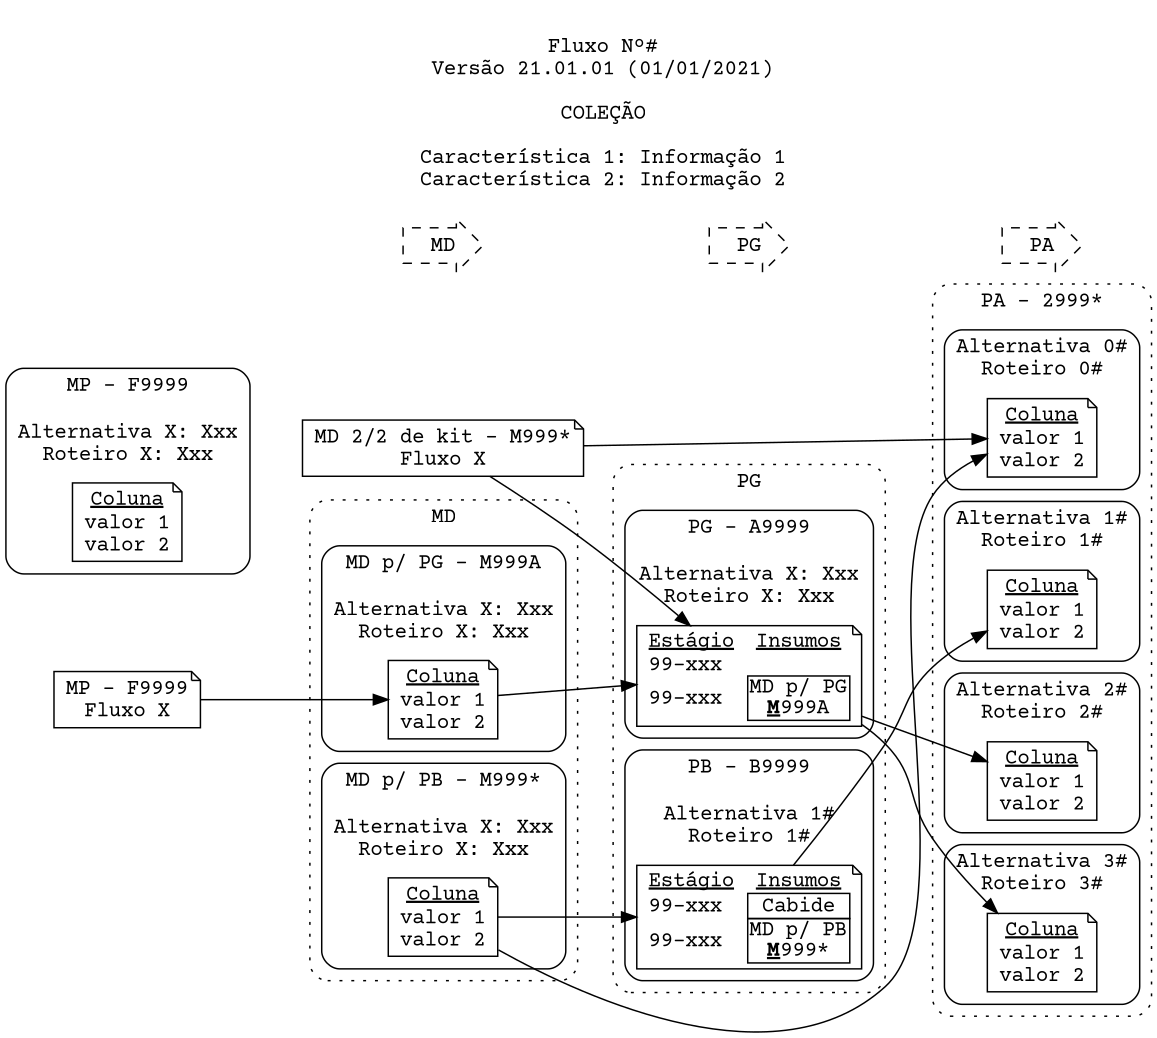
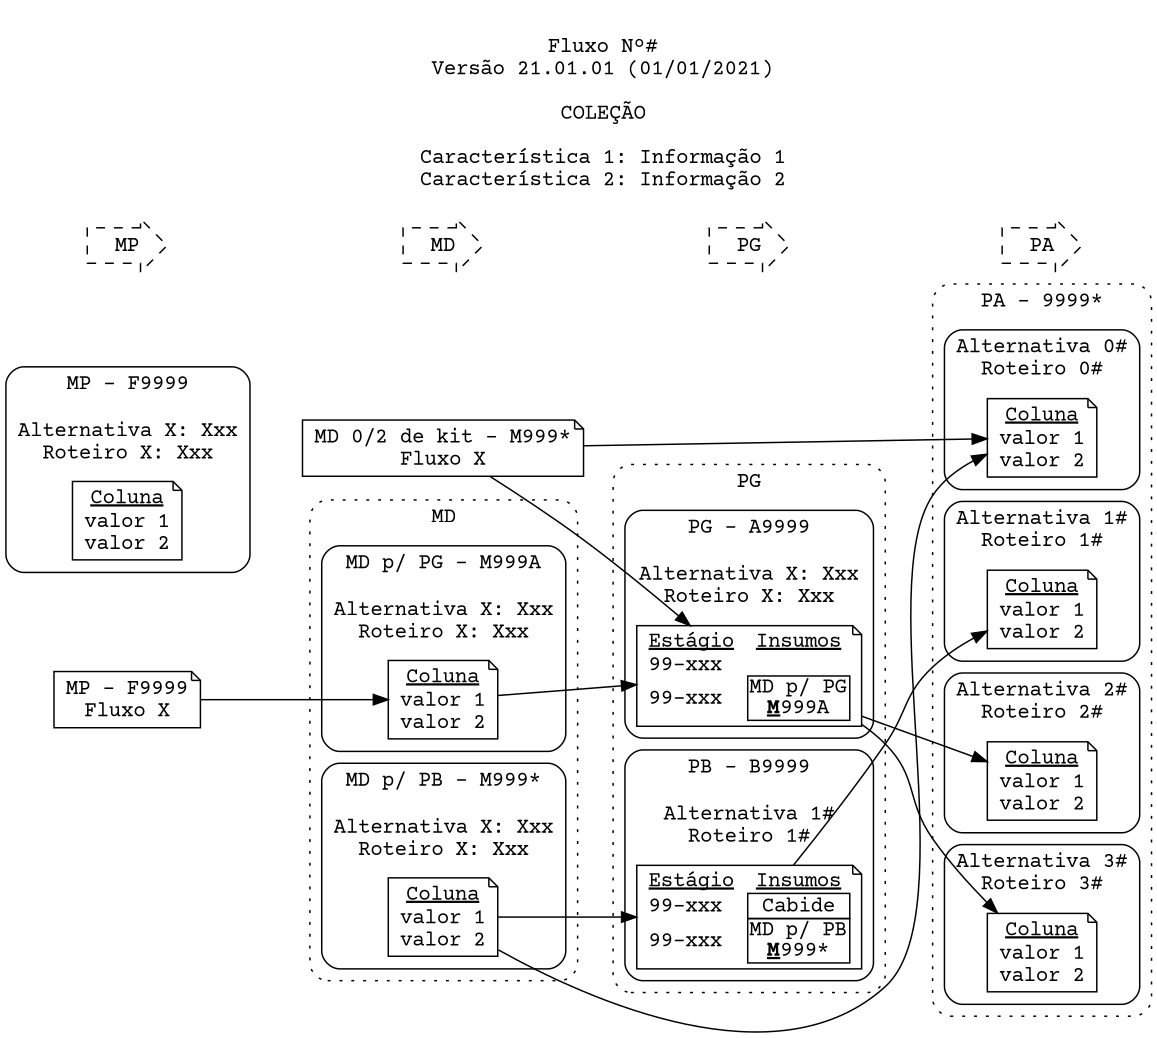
none -> (127, 246)
(1042, 301) -> (1042, 301)
(443, 448) -> (443, 448)
